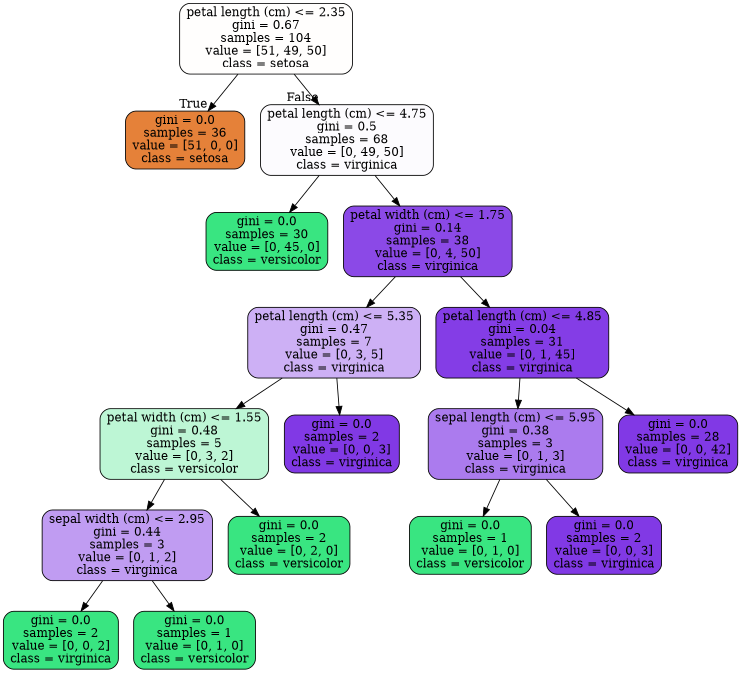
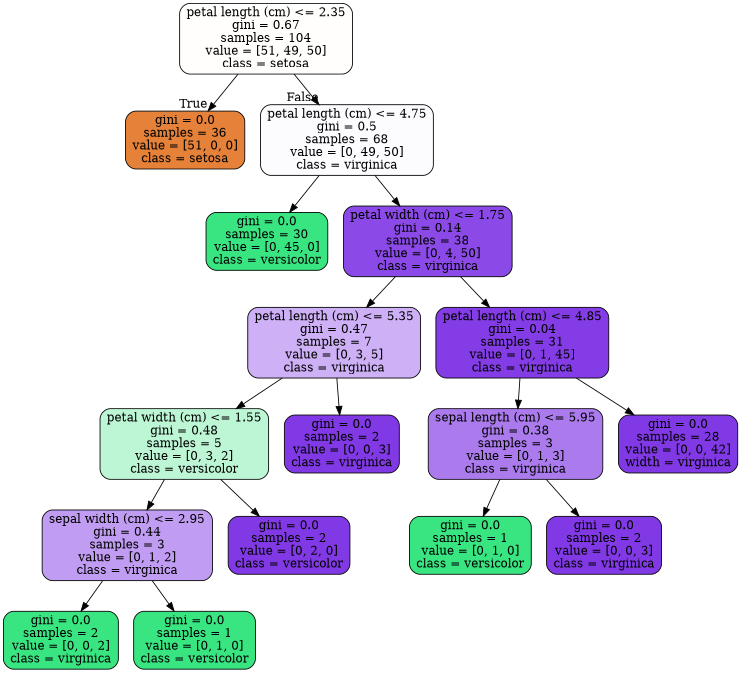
(678, 444) -> (678, 444)
(289, 545) -> (289, 545)
